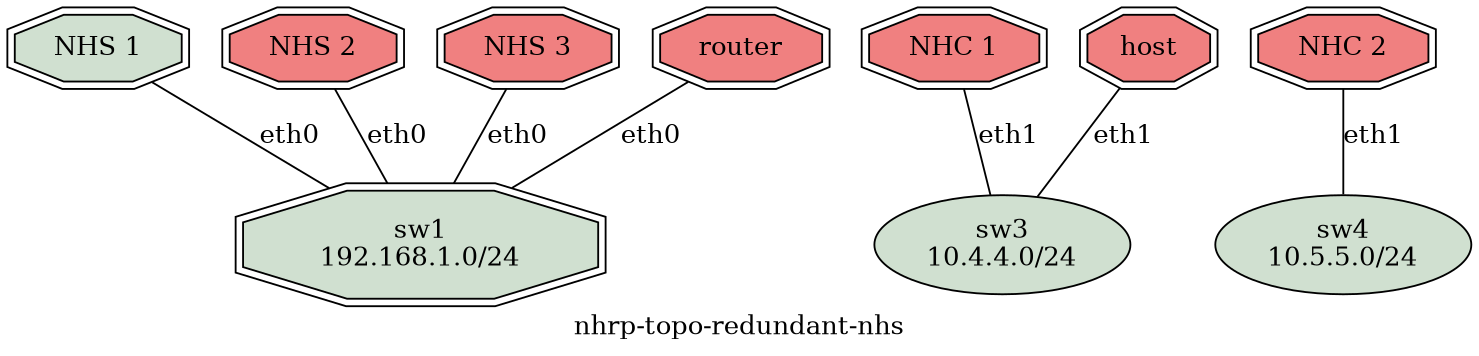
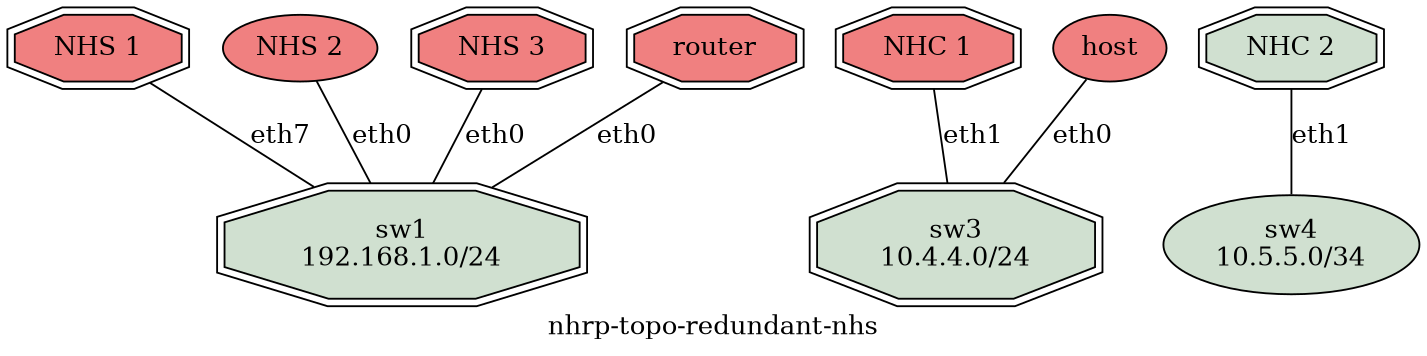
(98, 48) -> (98, 48)
(313, 48) -> (300, 48)
(1149, 48) -> (1110, 48)
(1343, 48) -> (1291, 48)
(290, 136) -> (281, 136)
(1124, 136) -> (1083, 136)
(1002, 245) -> (956, 245)
(1343, 245) -> (1291, 245)
